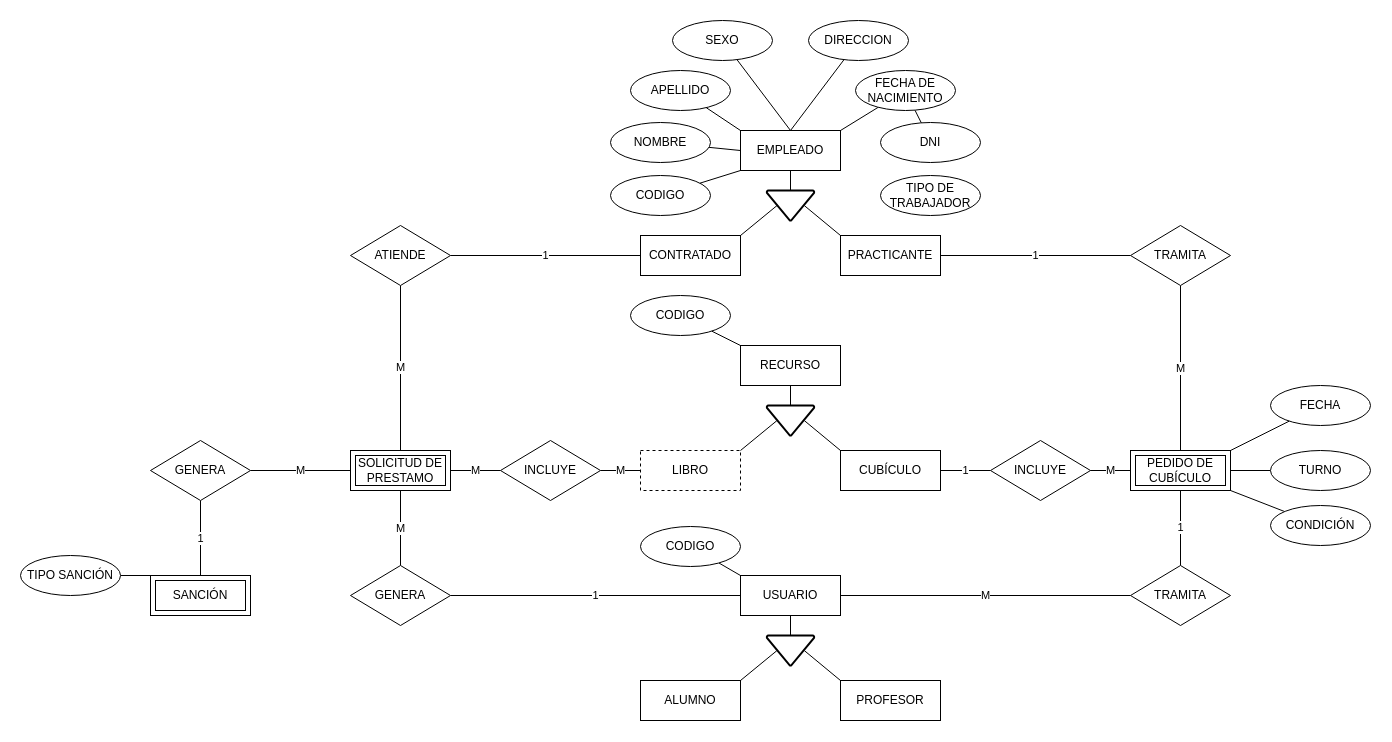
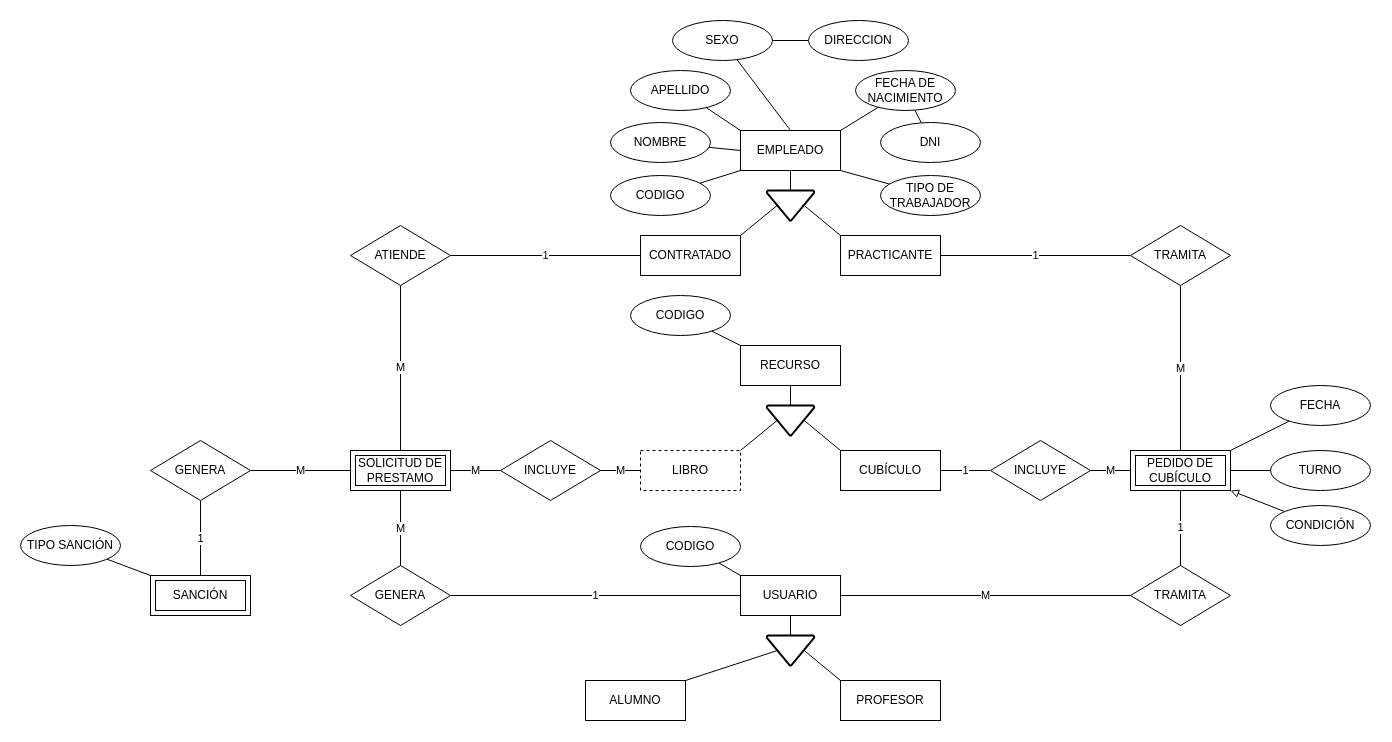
(818, 94) -> (791, 41)
none -> (865, 177)
(1235, 492) -> (1239, 494)
(71, 576) -> (71, 546)
(691, 701) -> (636, 701)
